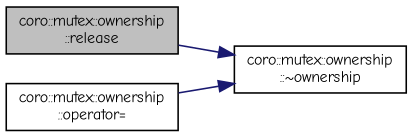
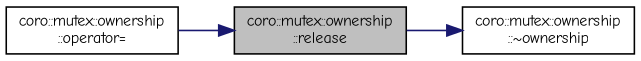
(199, 90) -> (198, 30)
